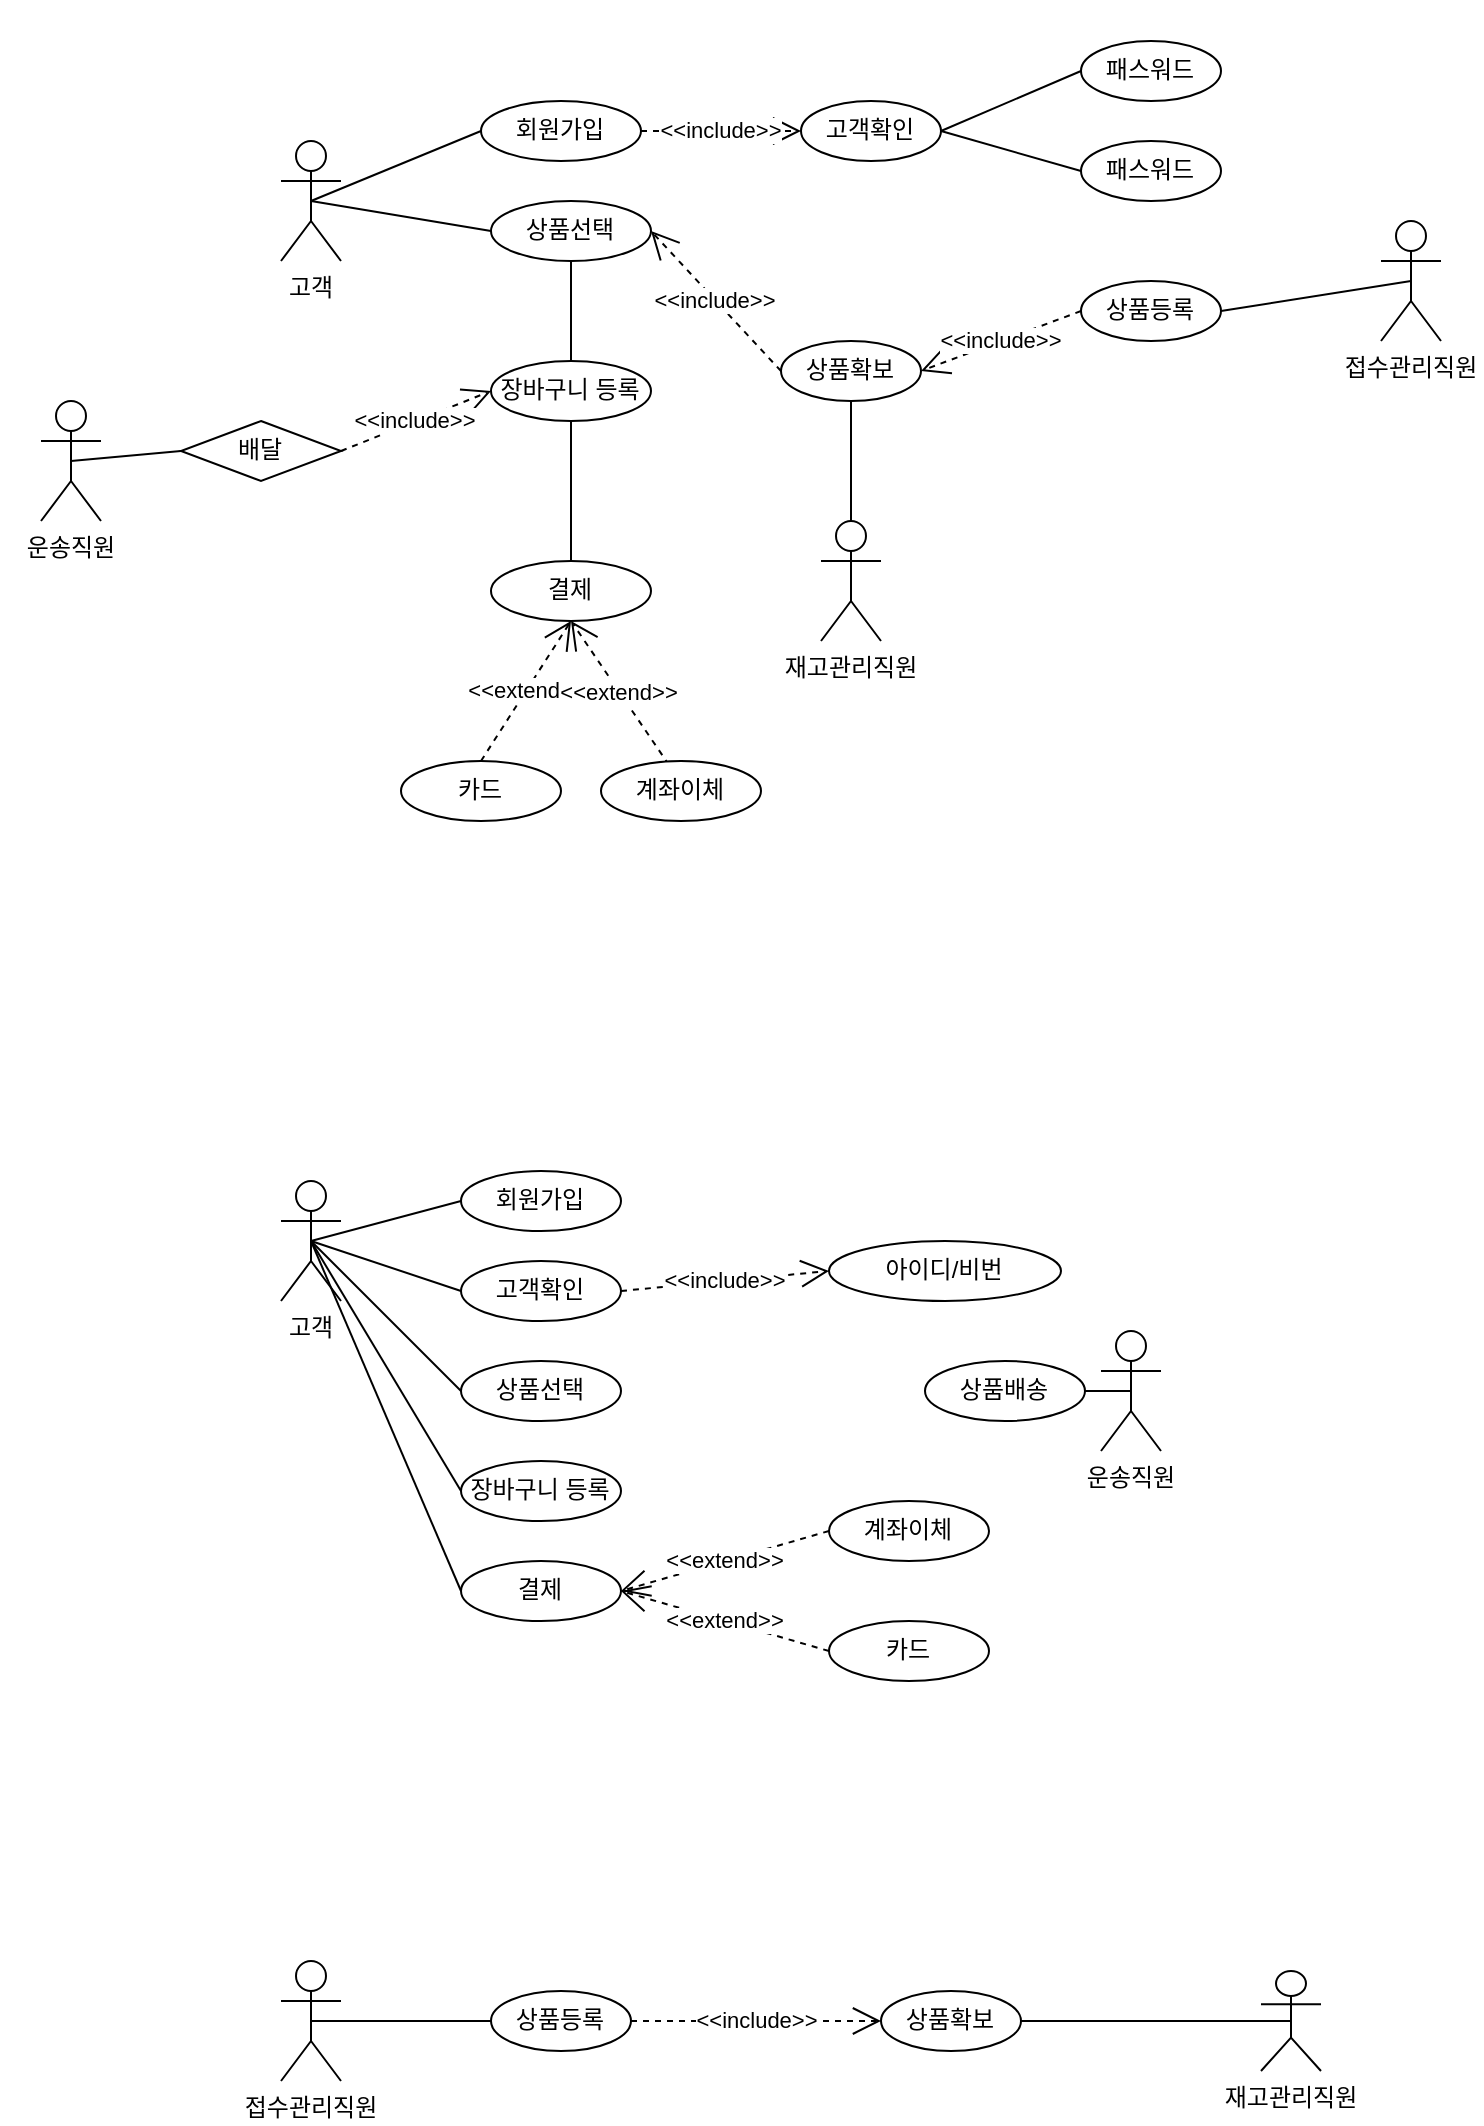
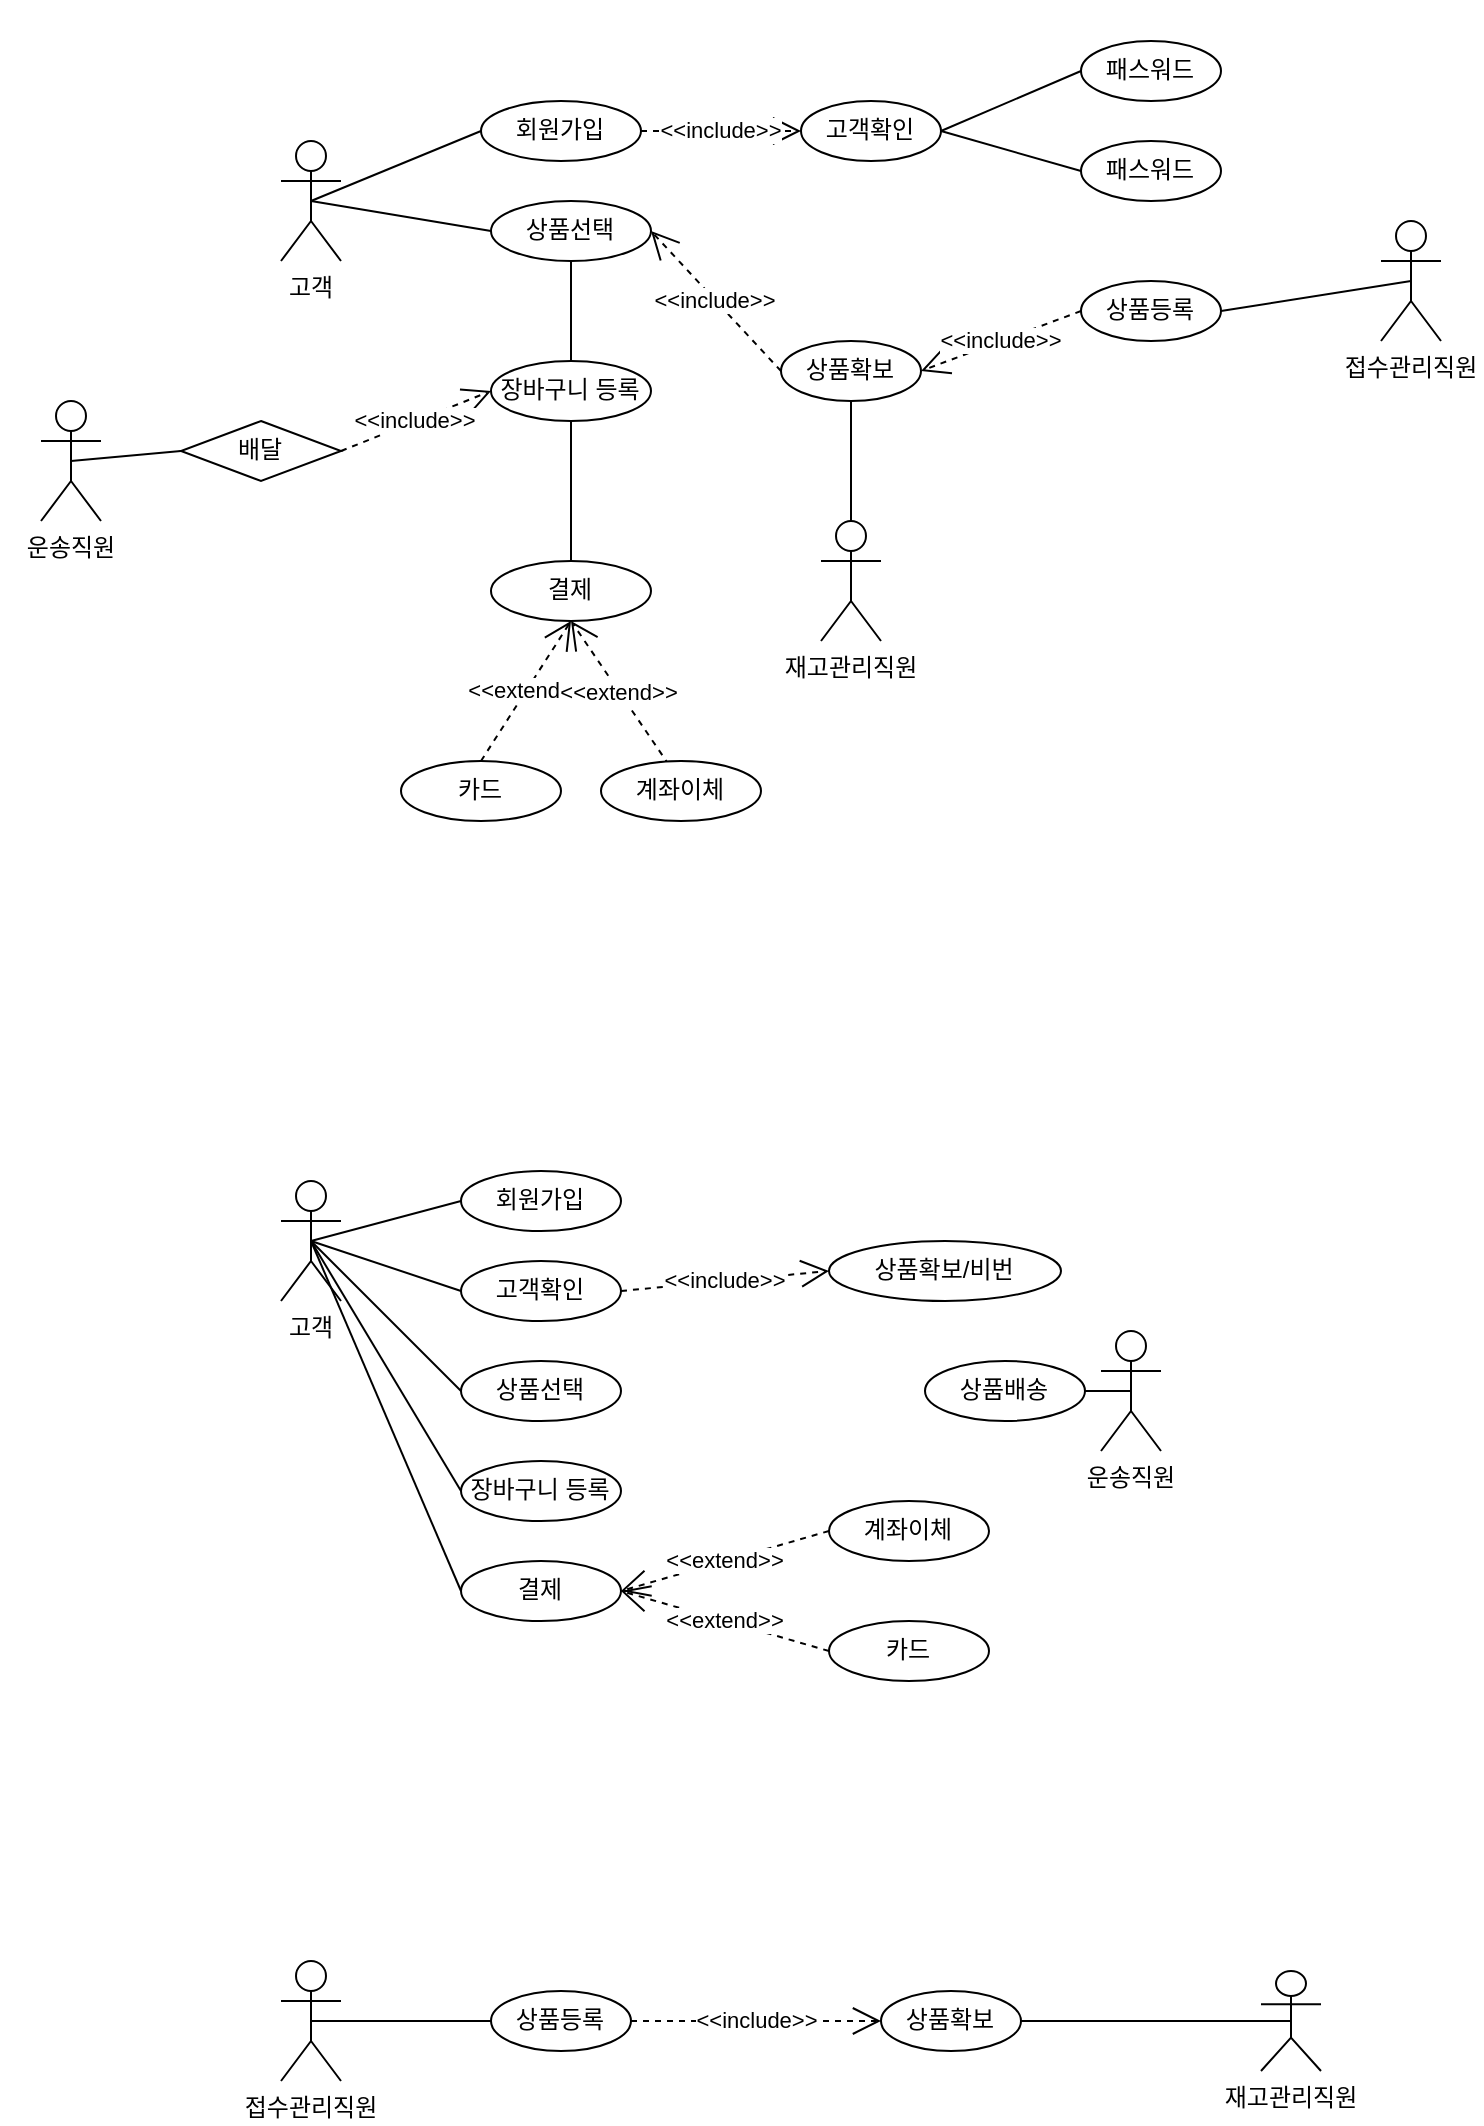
(945, 1271) -> (945, 1271)
